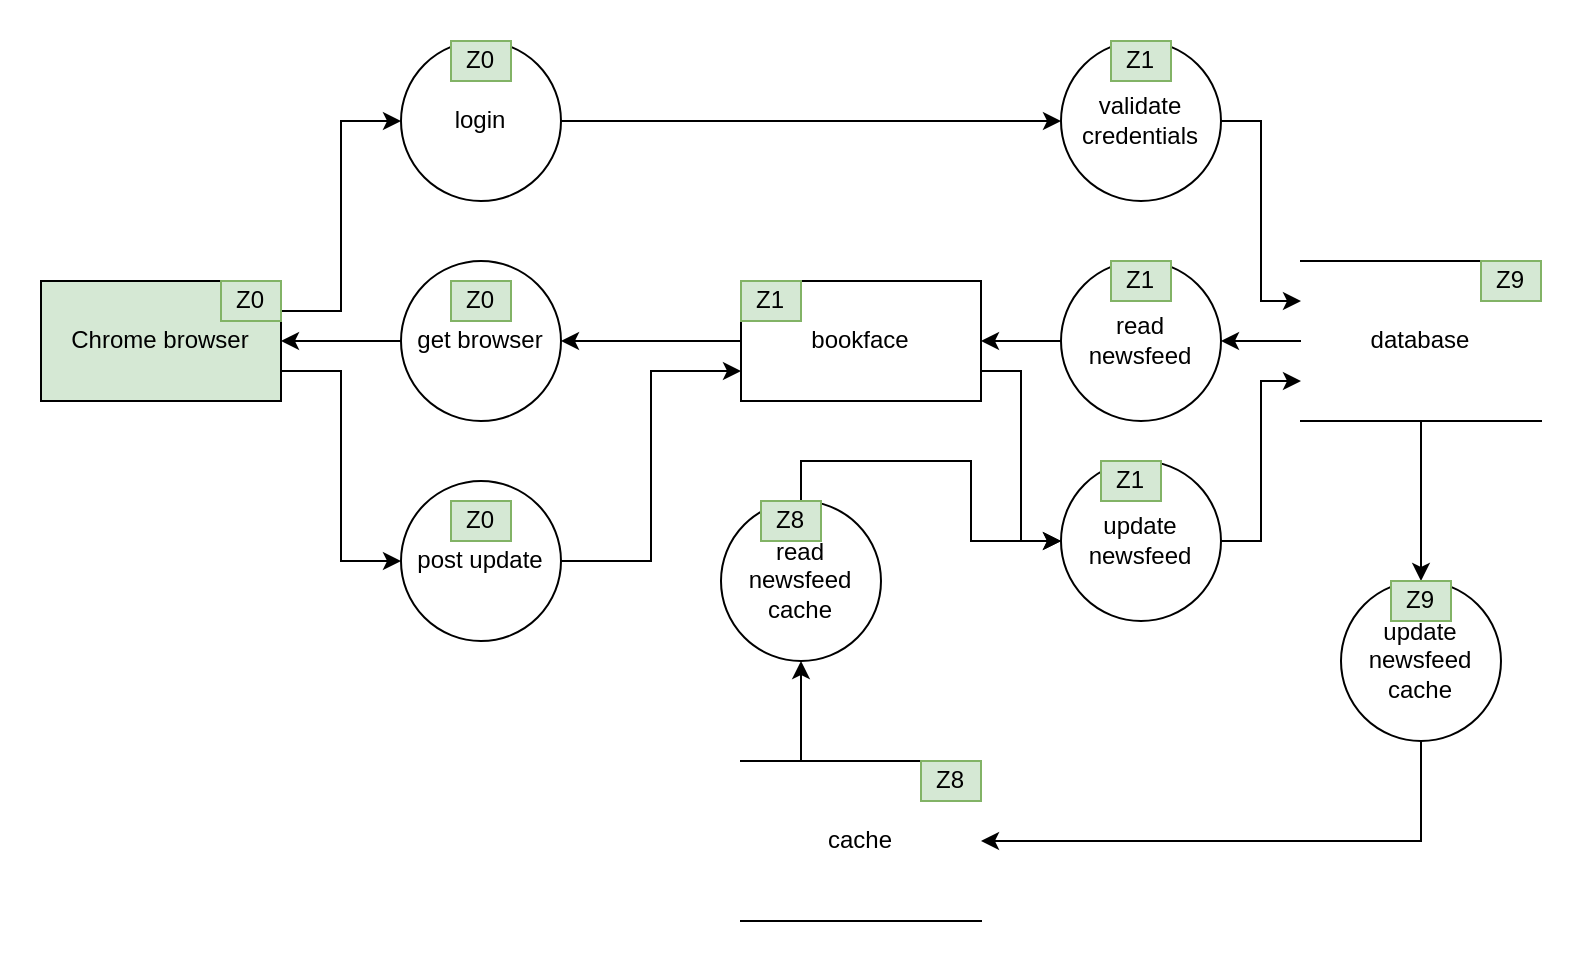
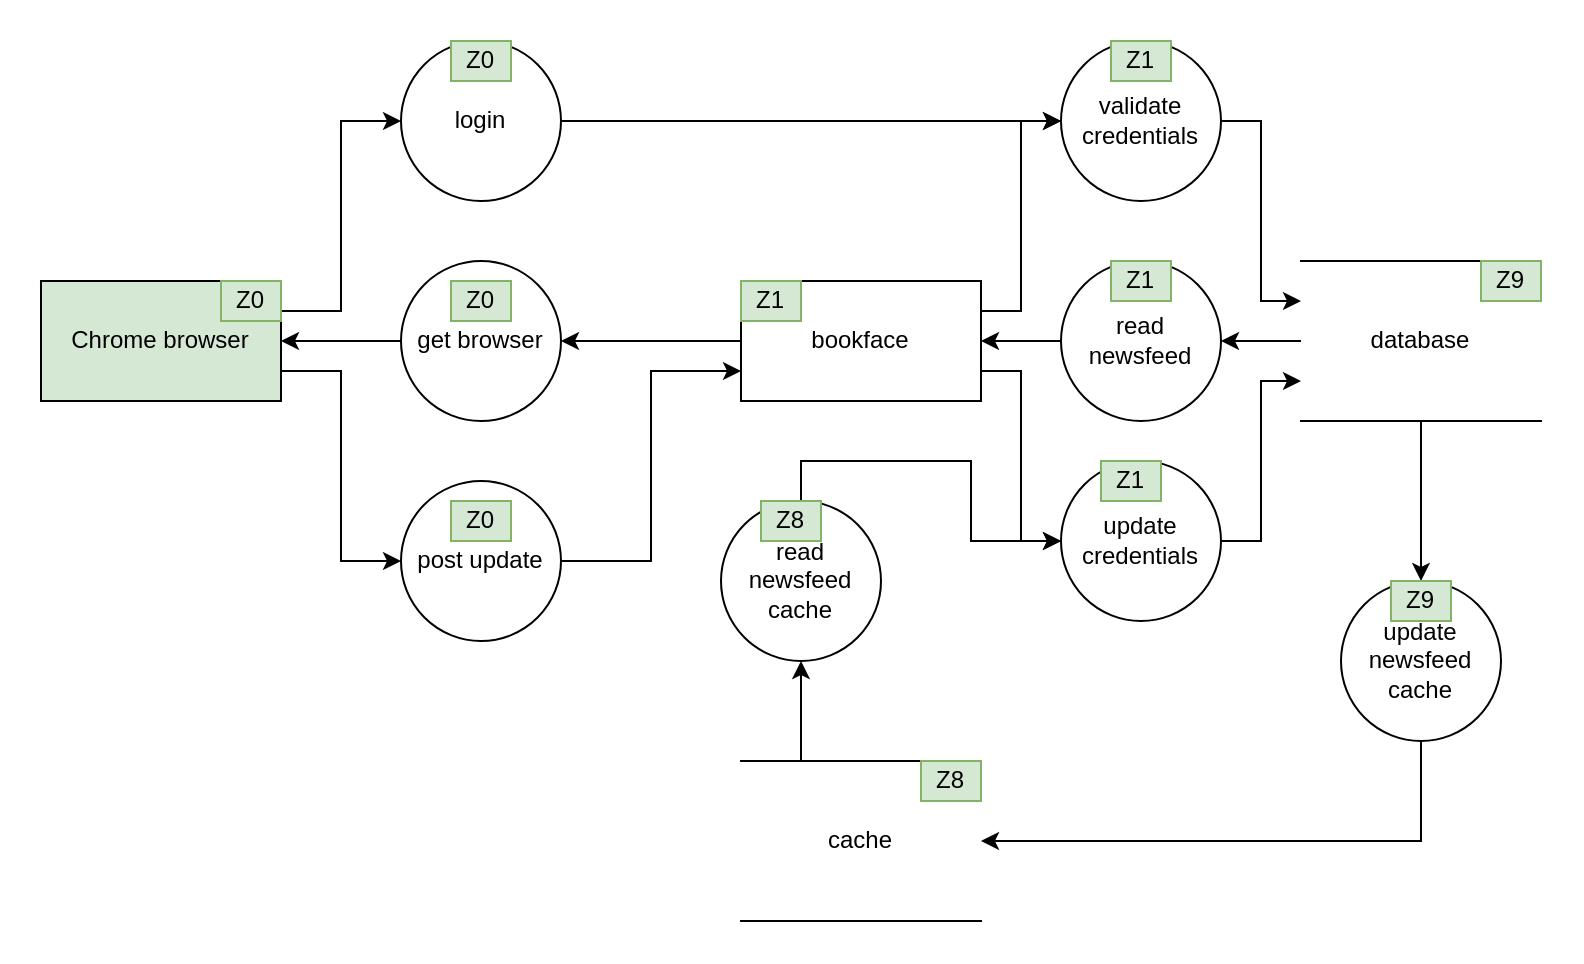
none -> (1021, 238)
(1141, 541) -> (1141, 541)
